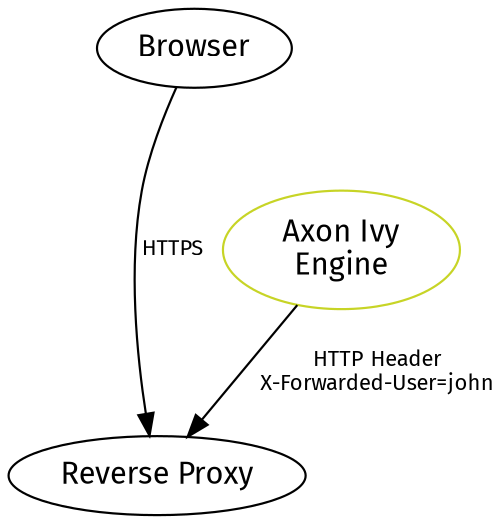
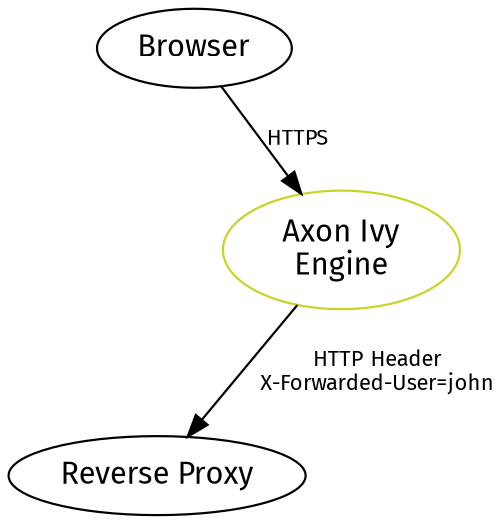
(135, 248) -> (255, 131)
